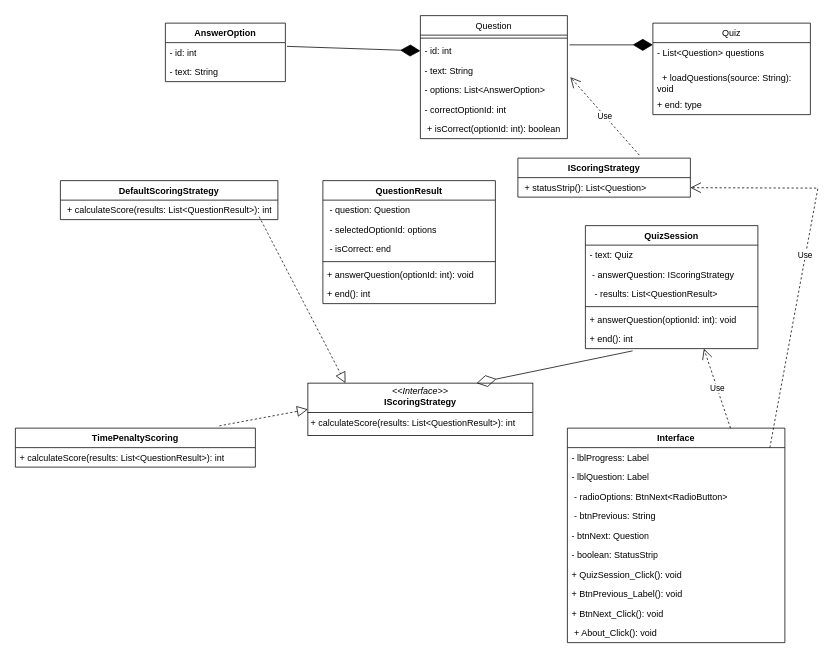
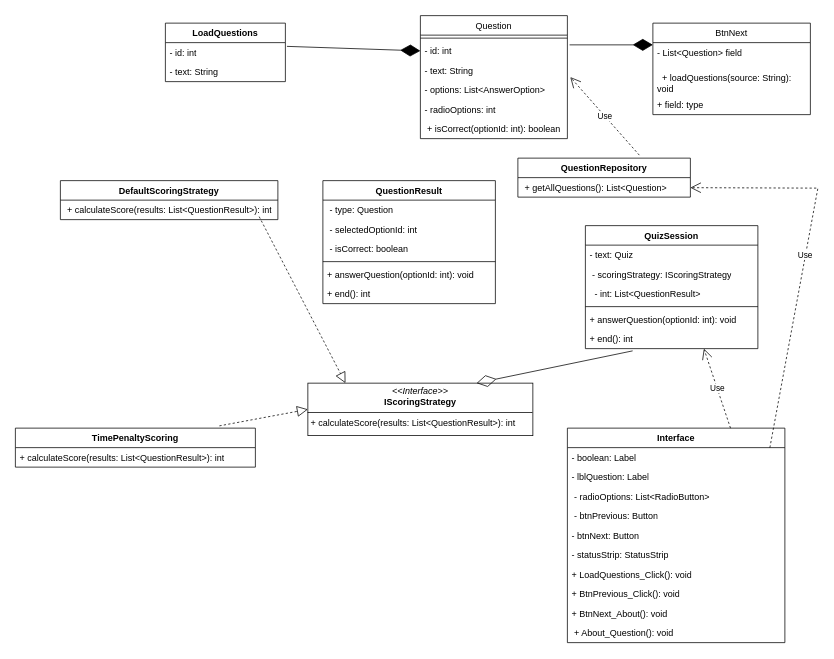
(732, 33) -> (732, 33)
(225, 34) -> (225, 34)
(717, 53) -> (706, 53)
(682, 106) -> (684, 106)
(474, 110) -> (465, 110)
(604, 169) -> (604, 169)
(593, 188) -> (601, 188)
(372, 211) -> (363, 211)
(388, 230) -> (378, 230)
(363, 250) -> (372, 250)
(670, 275) -> (672, 275)
(660, 295) -> (650, 295)
(615, 458) -> (606, 458)
(656, 497) -> (647, 497)
(619, 517) -> (620, 517)
(615, 536) -> (611, 536)
(621, 556) -> (632, 556)
(631, 575) -> (637, 575)
(633, 595) -> (632, 595)
(623, 614) -> (625, 614)
(618, 634) -> (627, 634)
